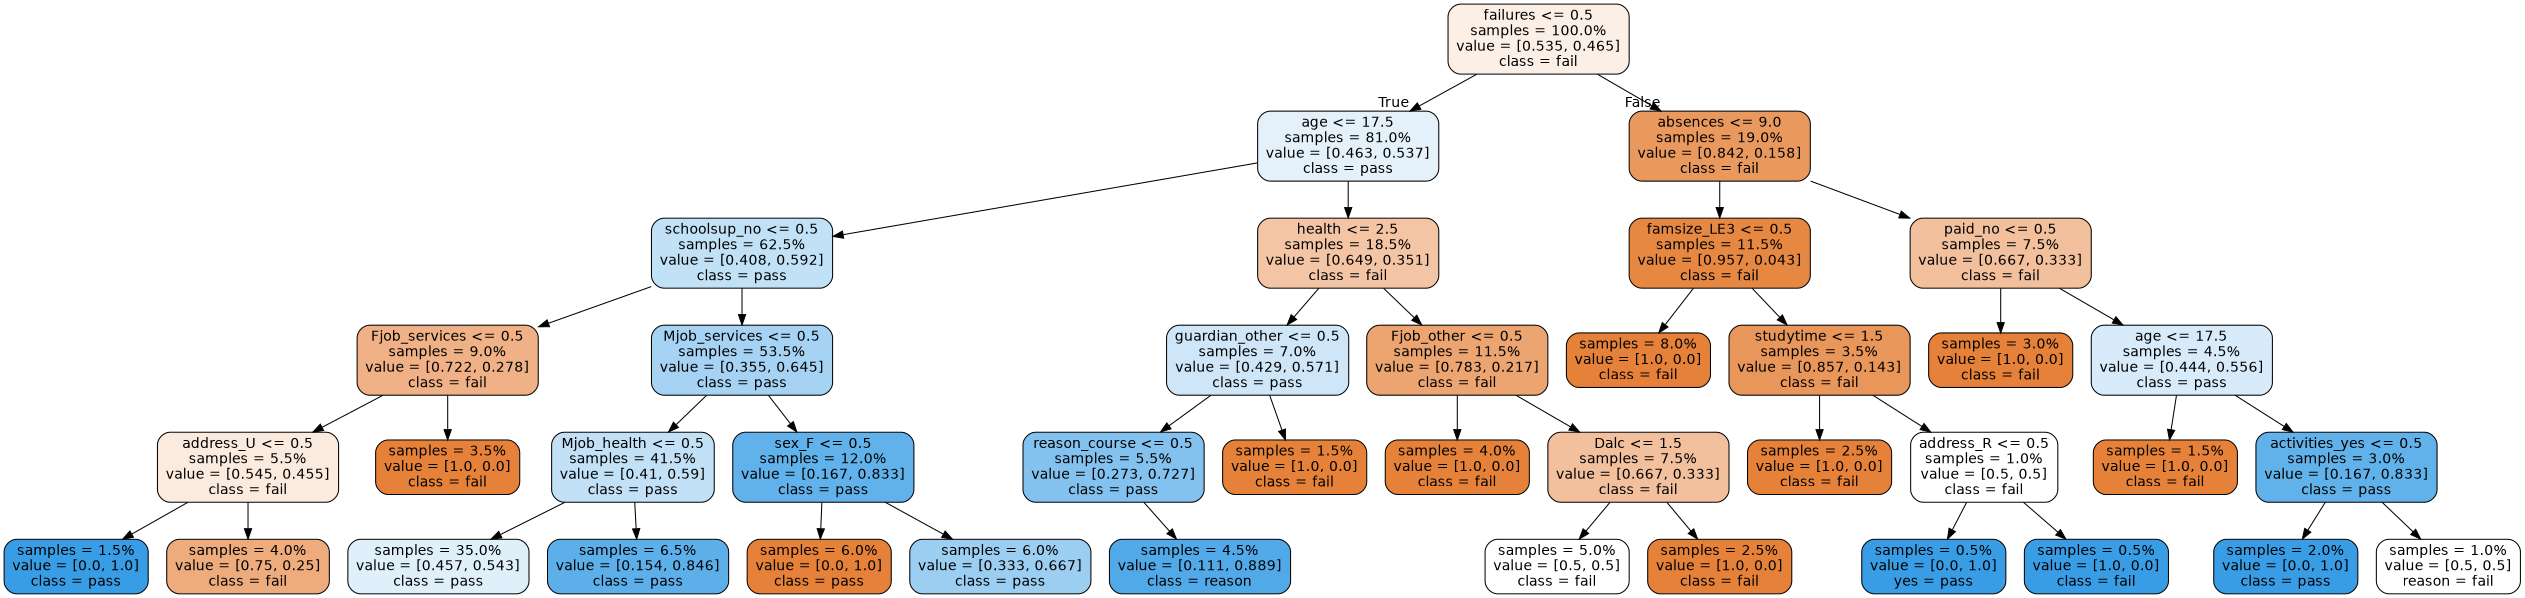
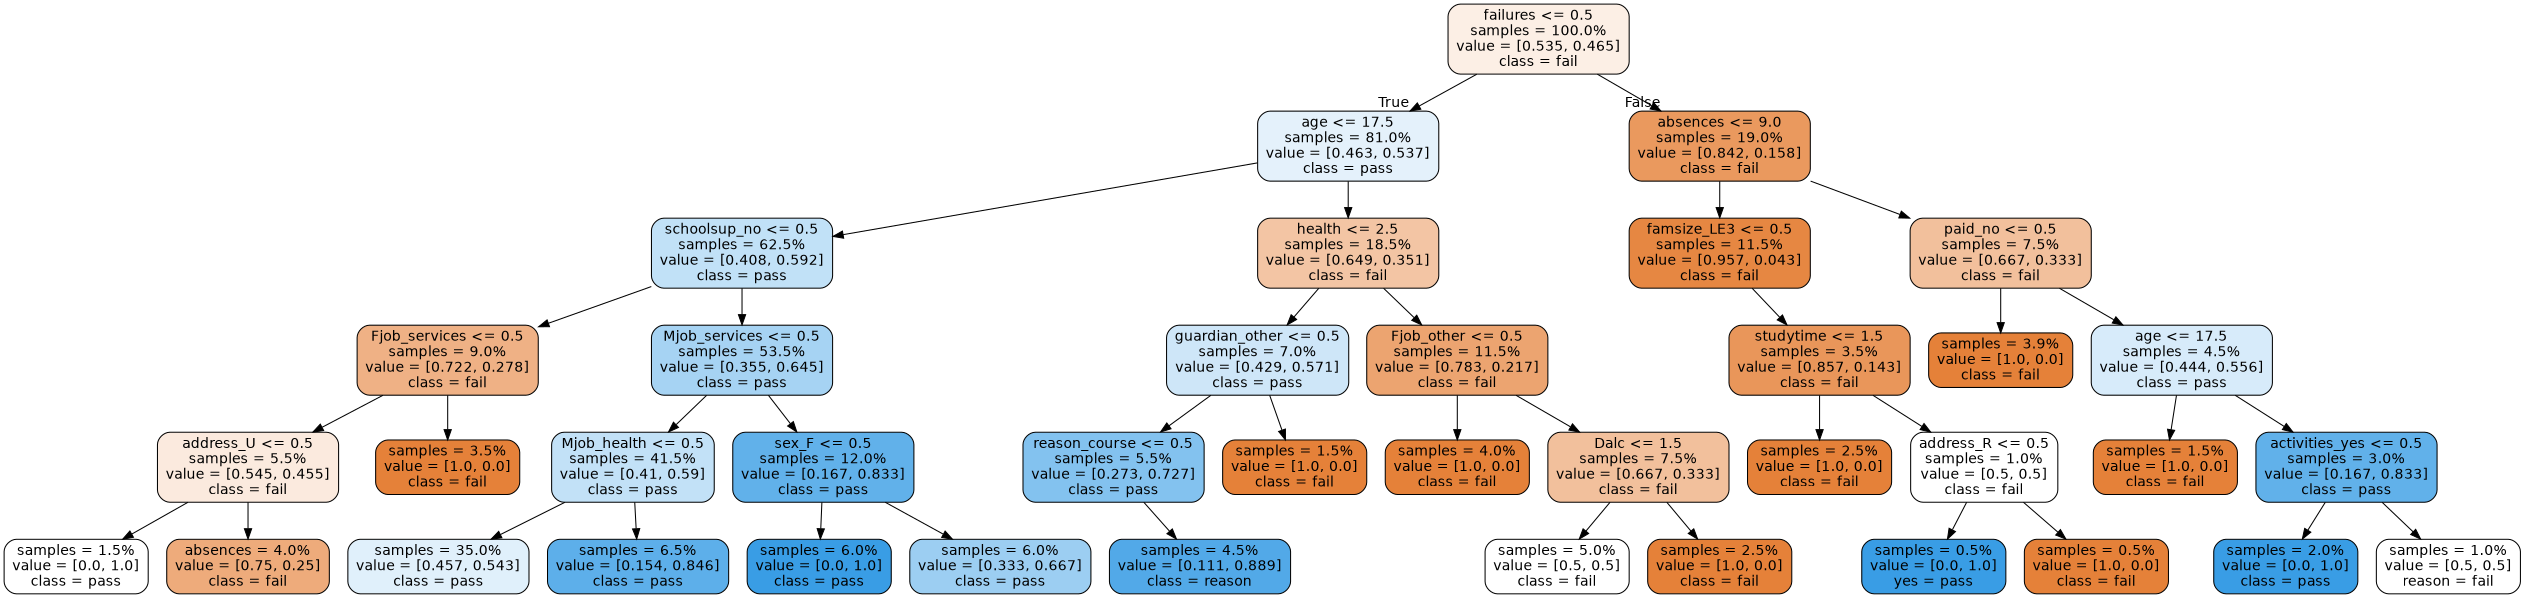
(1638, 360) -> none
(2001, 360) -> (2001, 360)
(76, 567) -> (76, 567)
(248, 567) -> (248, 567)
(819, 567) -> (819, 567)
(2096, 567) -> (2096, 567)
